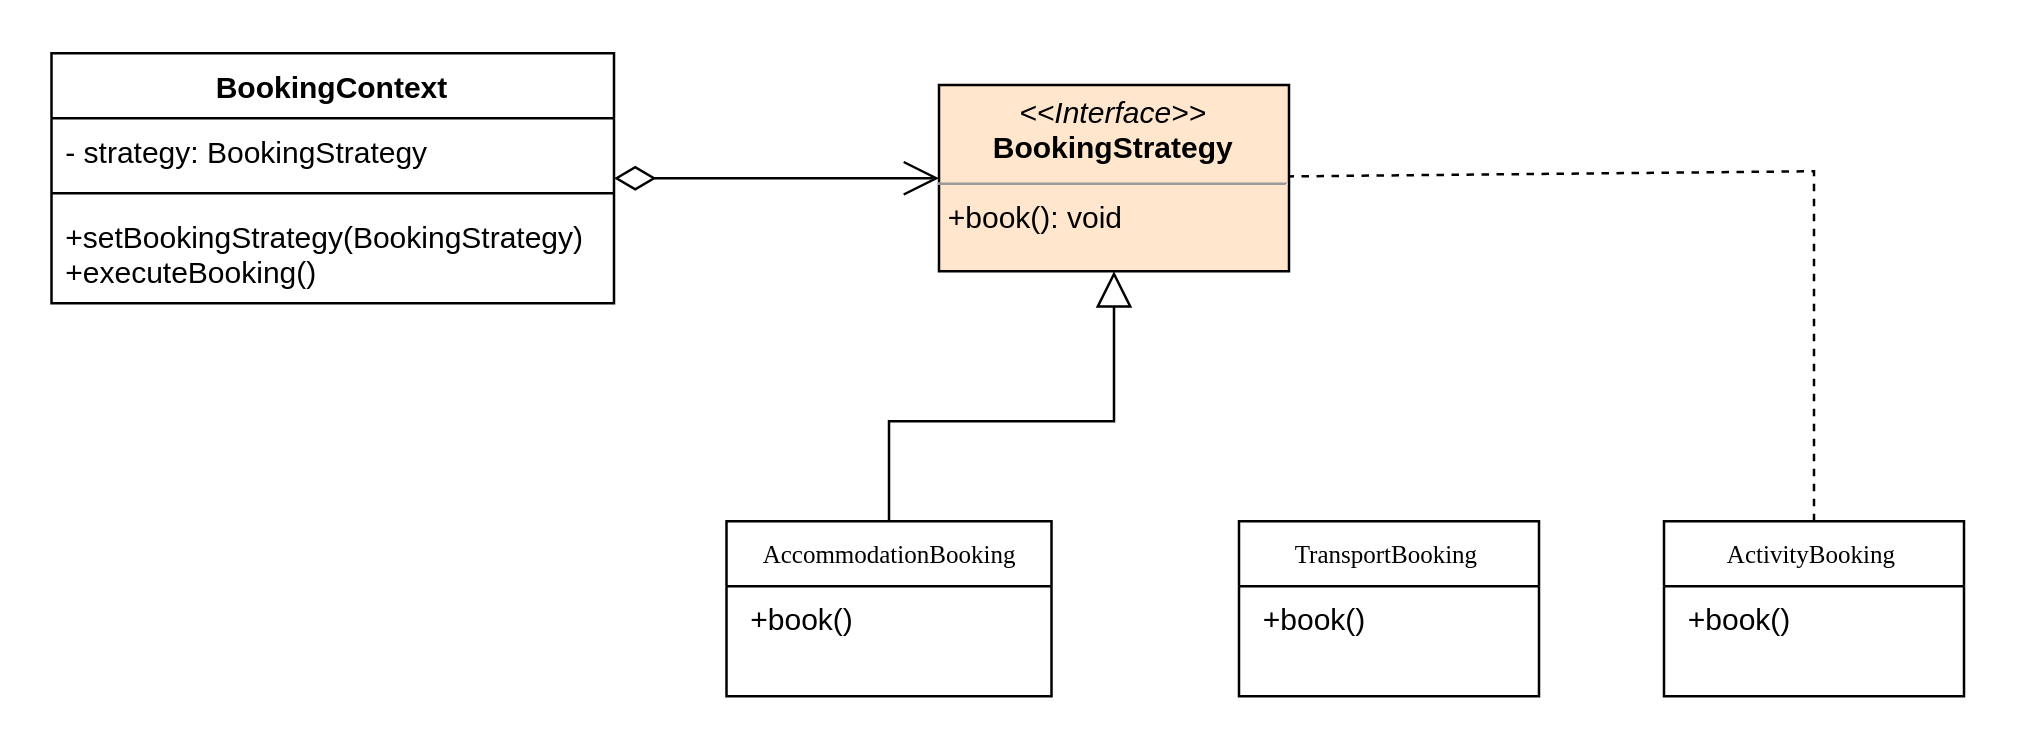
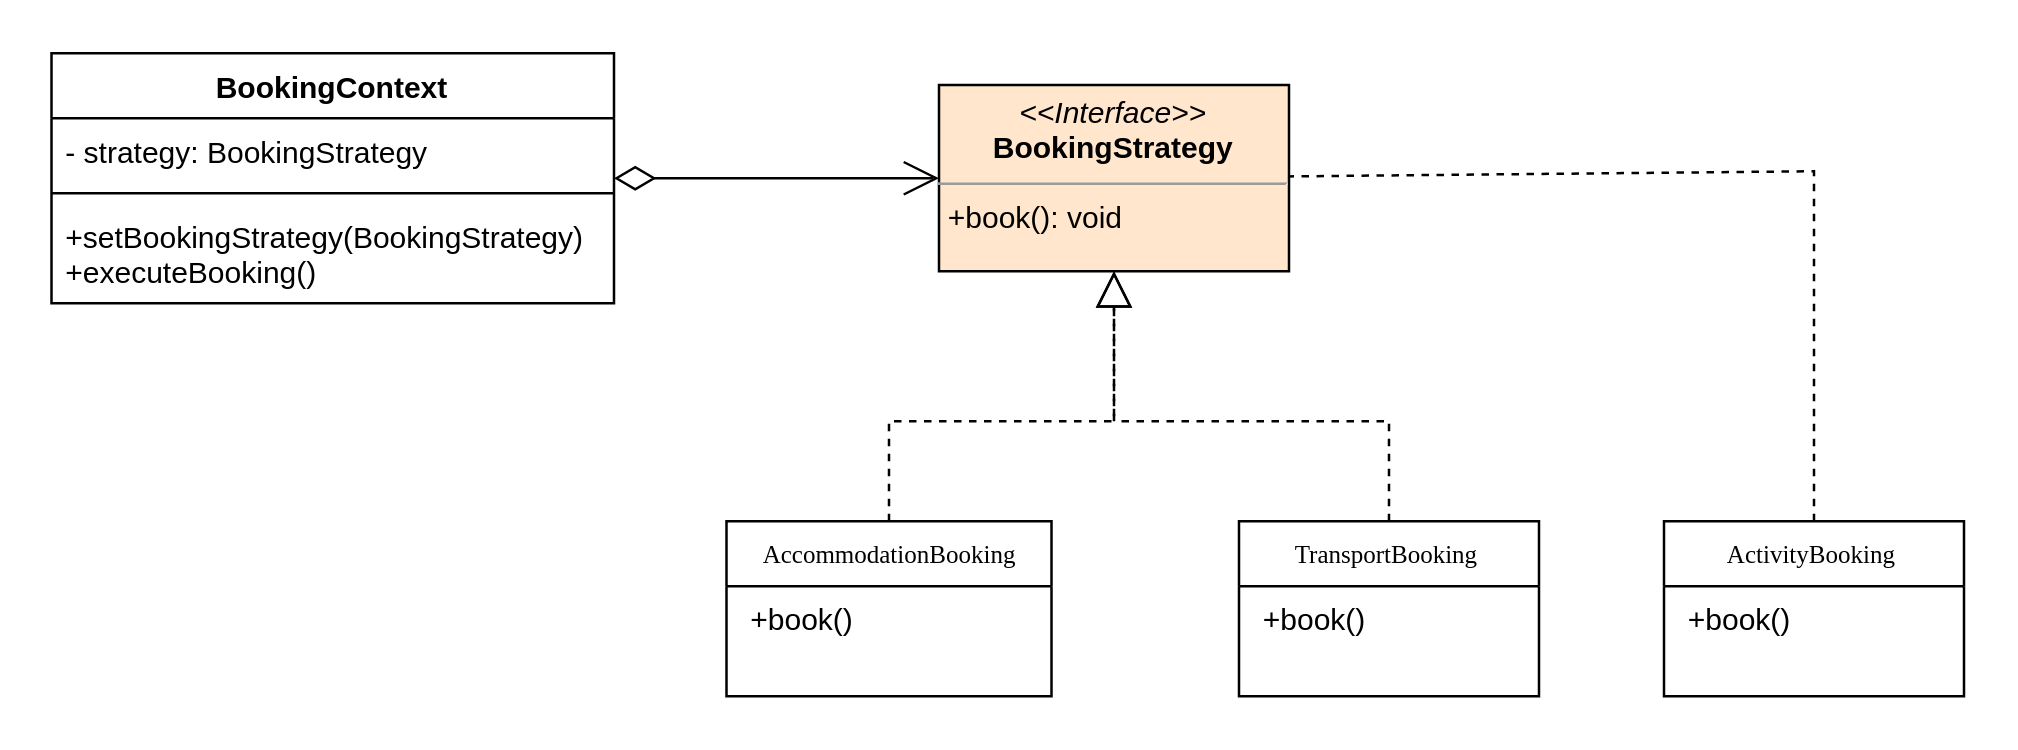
(950, 421) -> (950, 421)
none -> (1302, 421)
